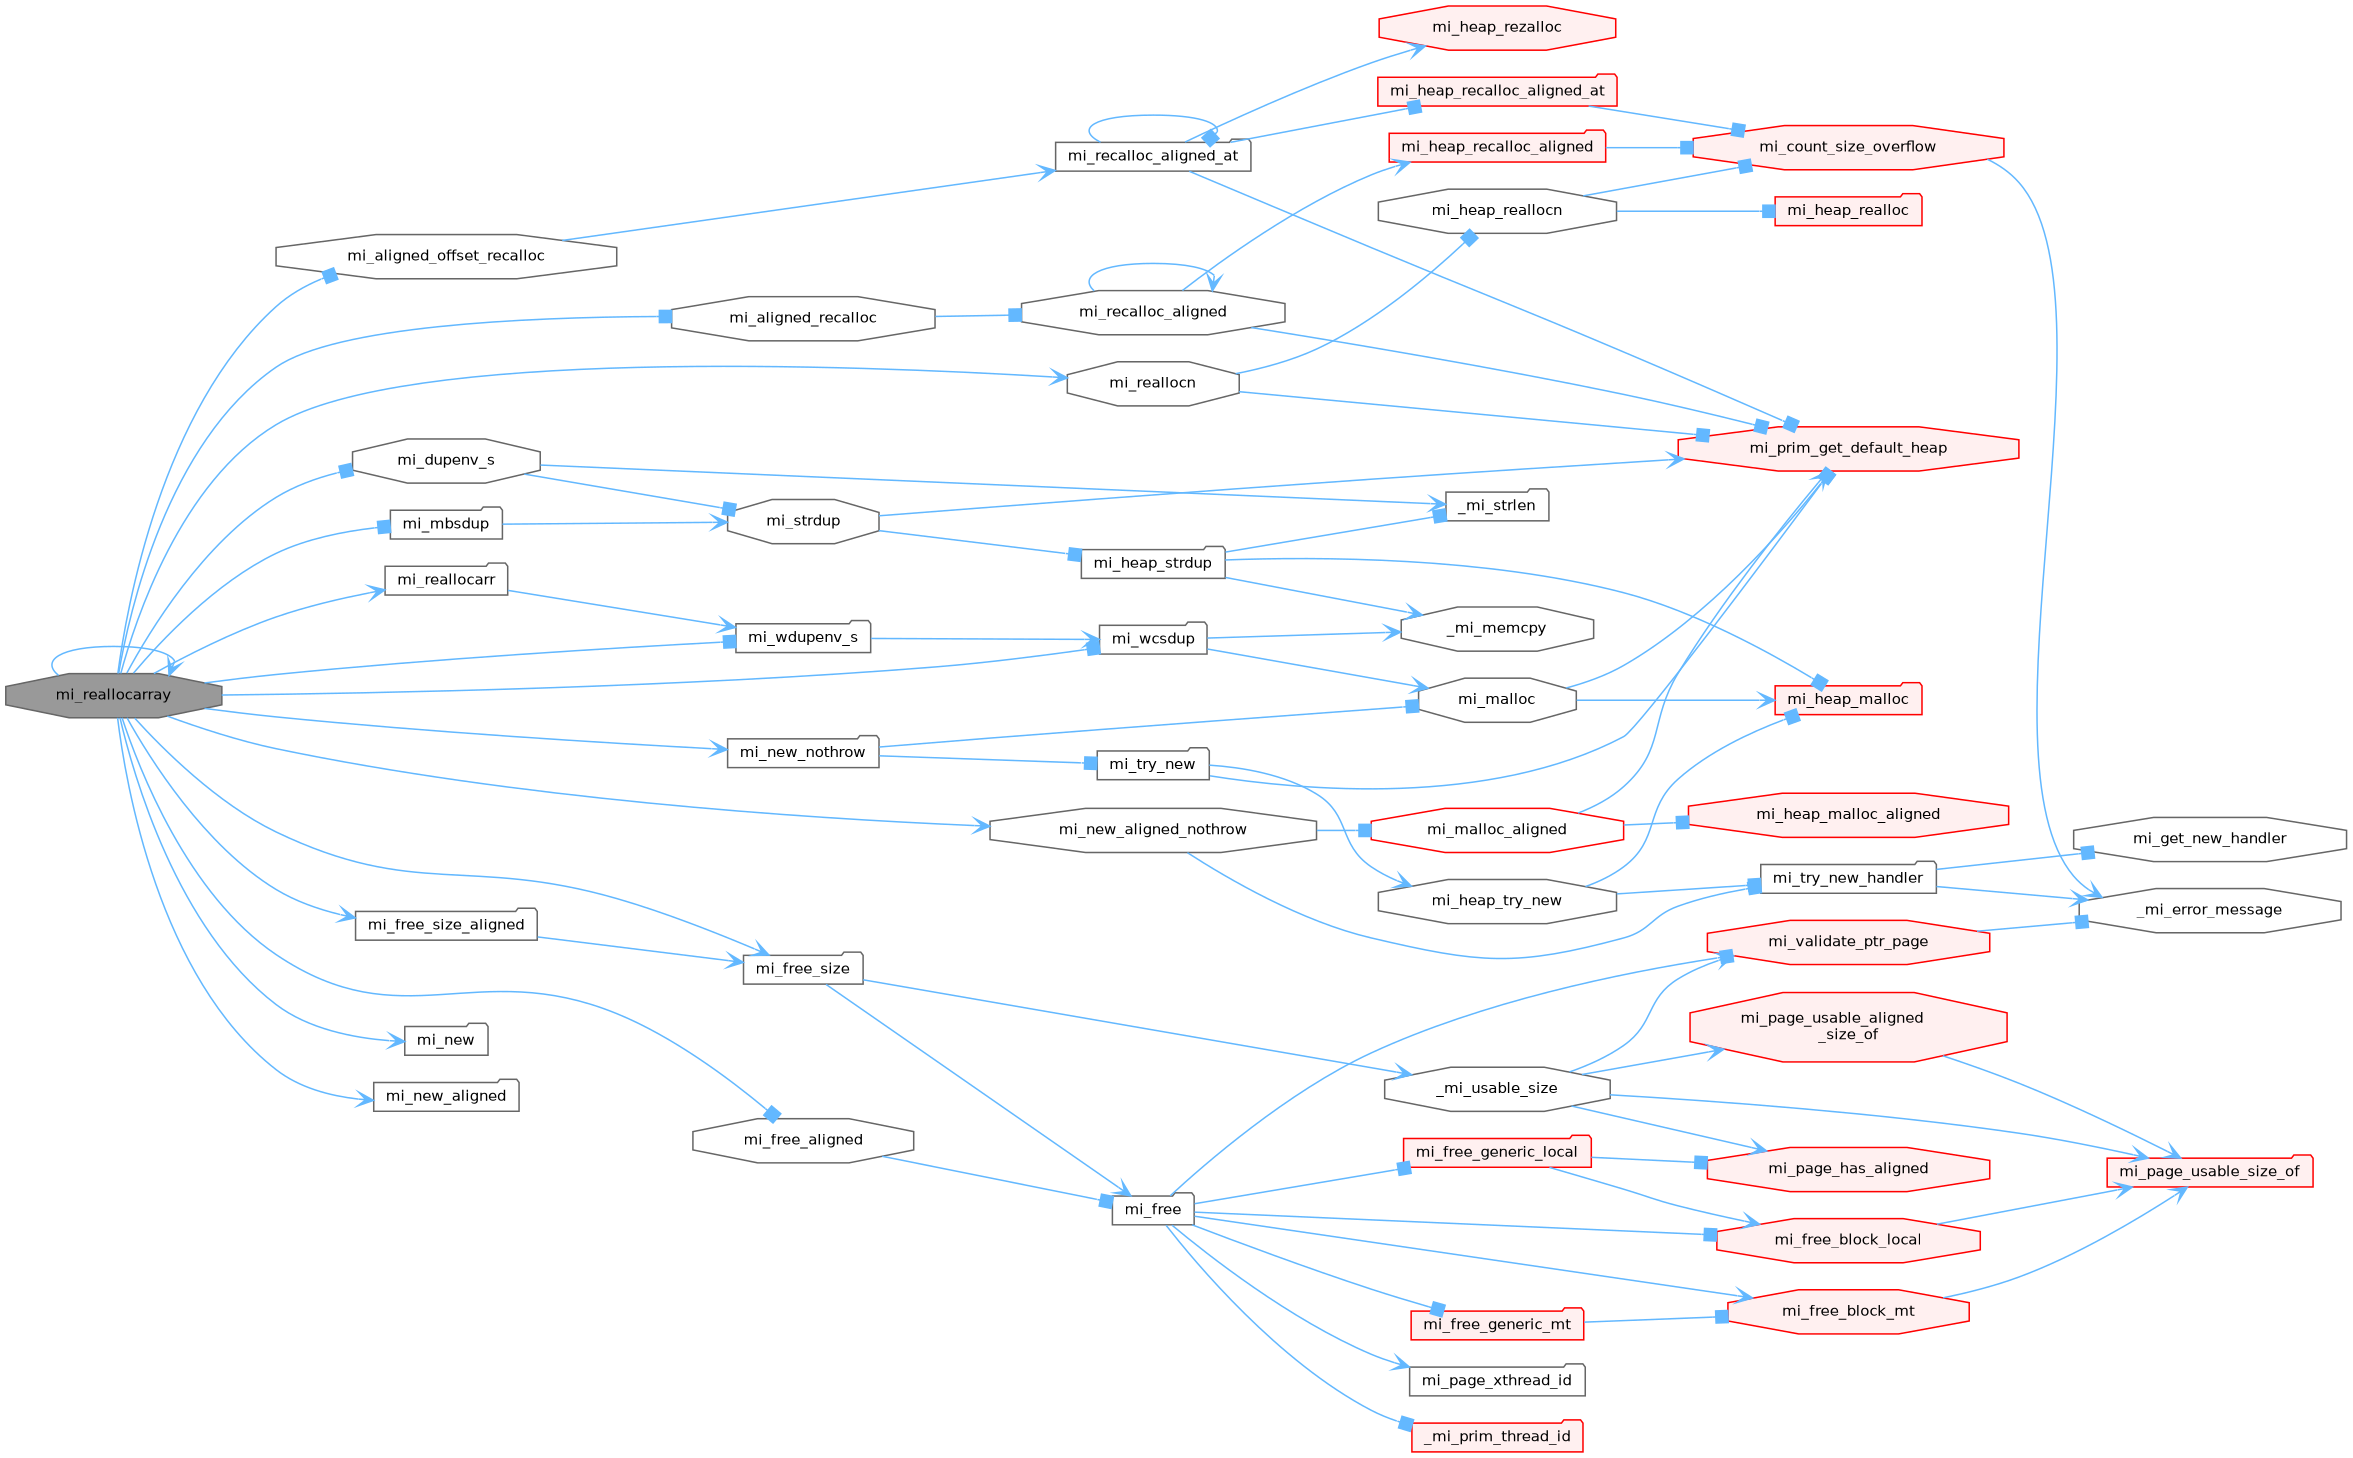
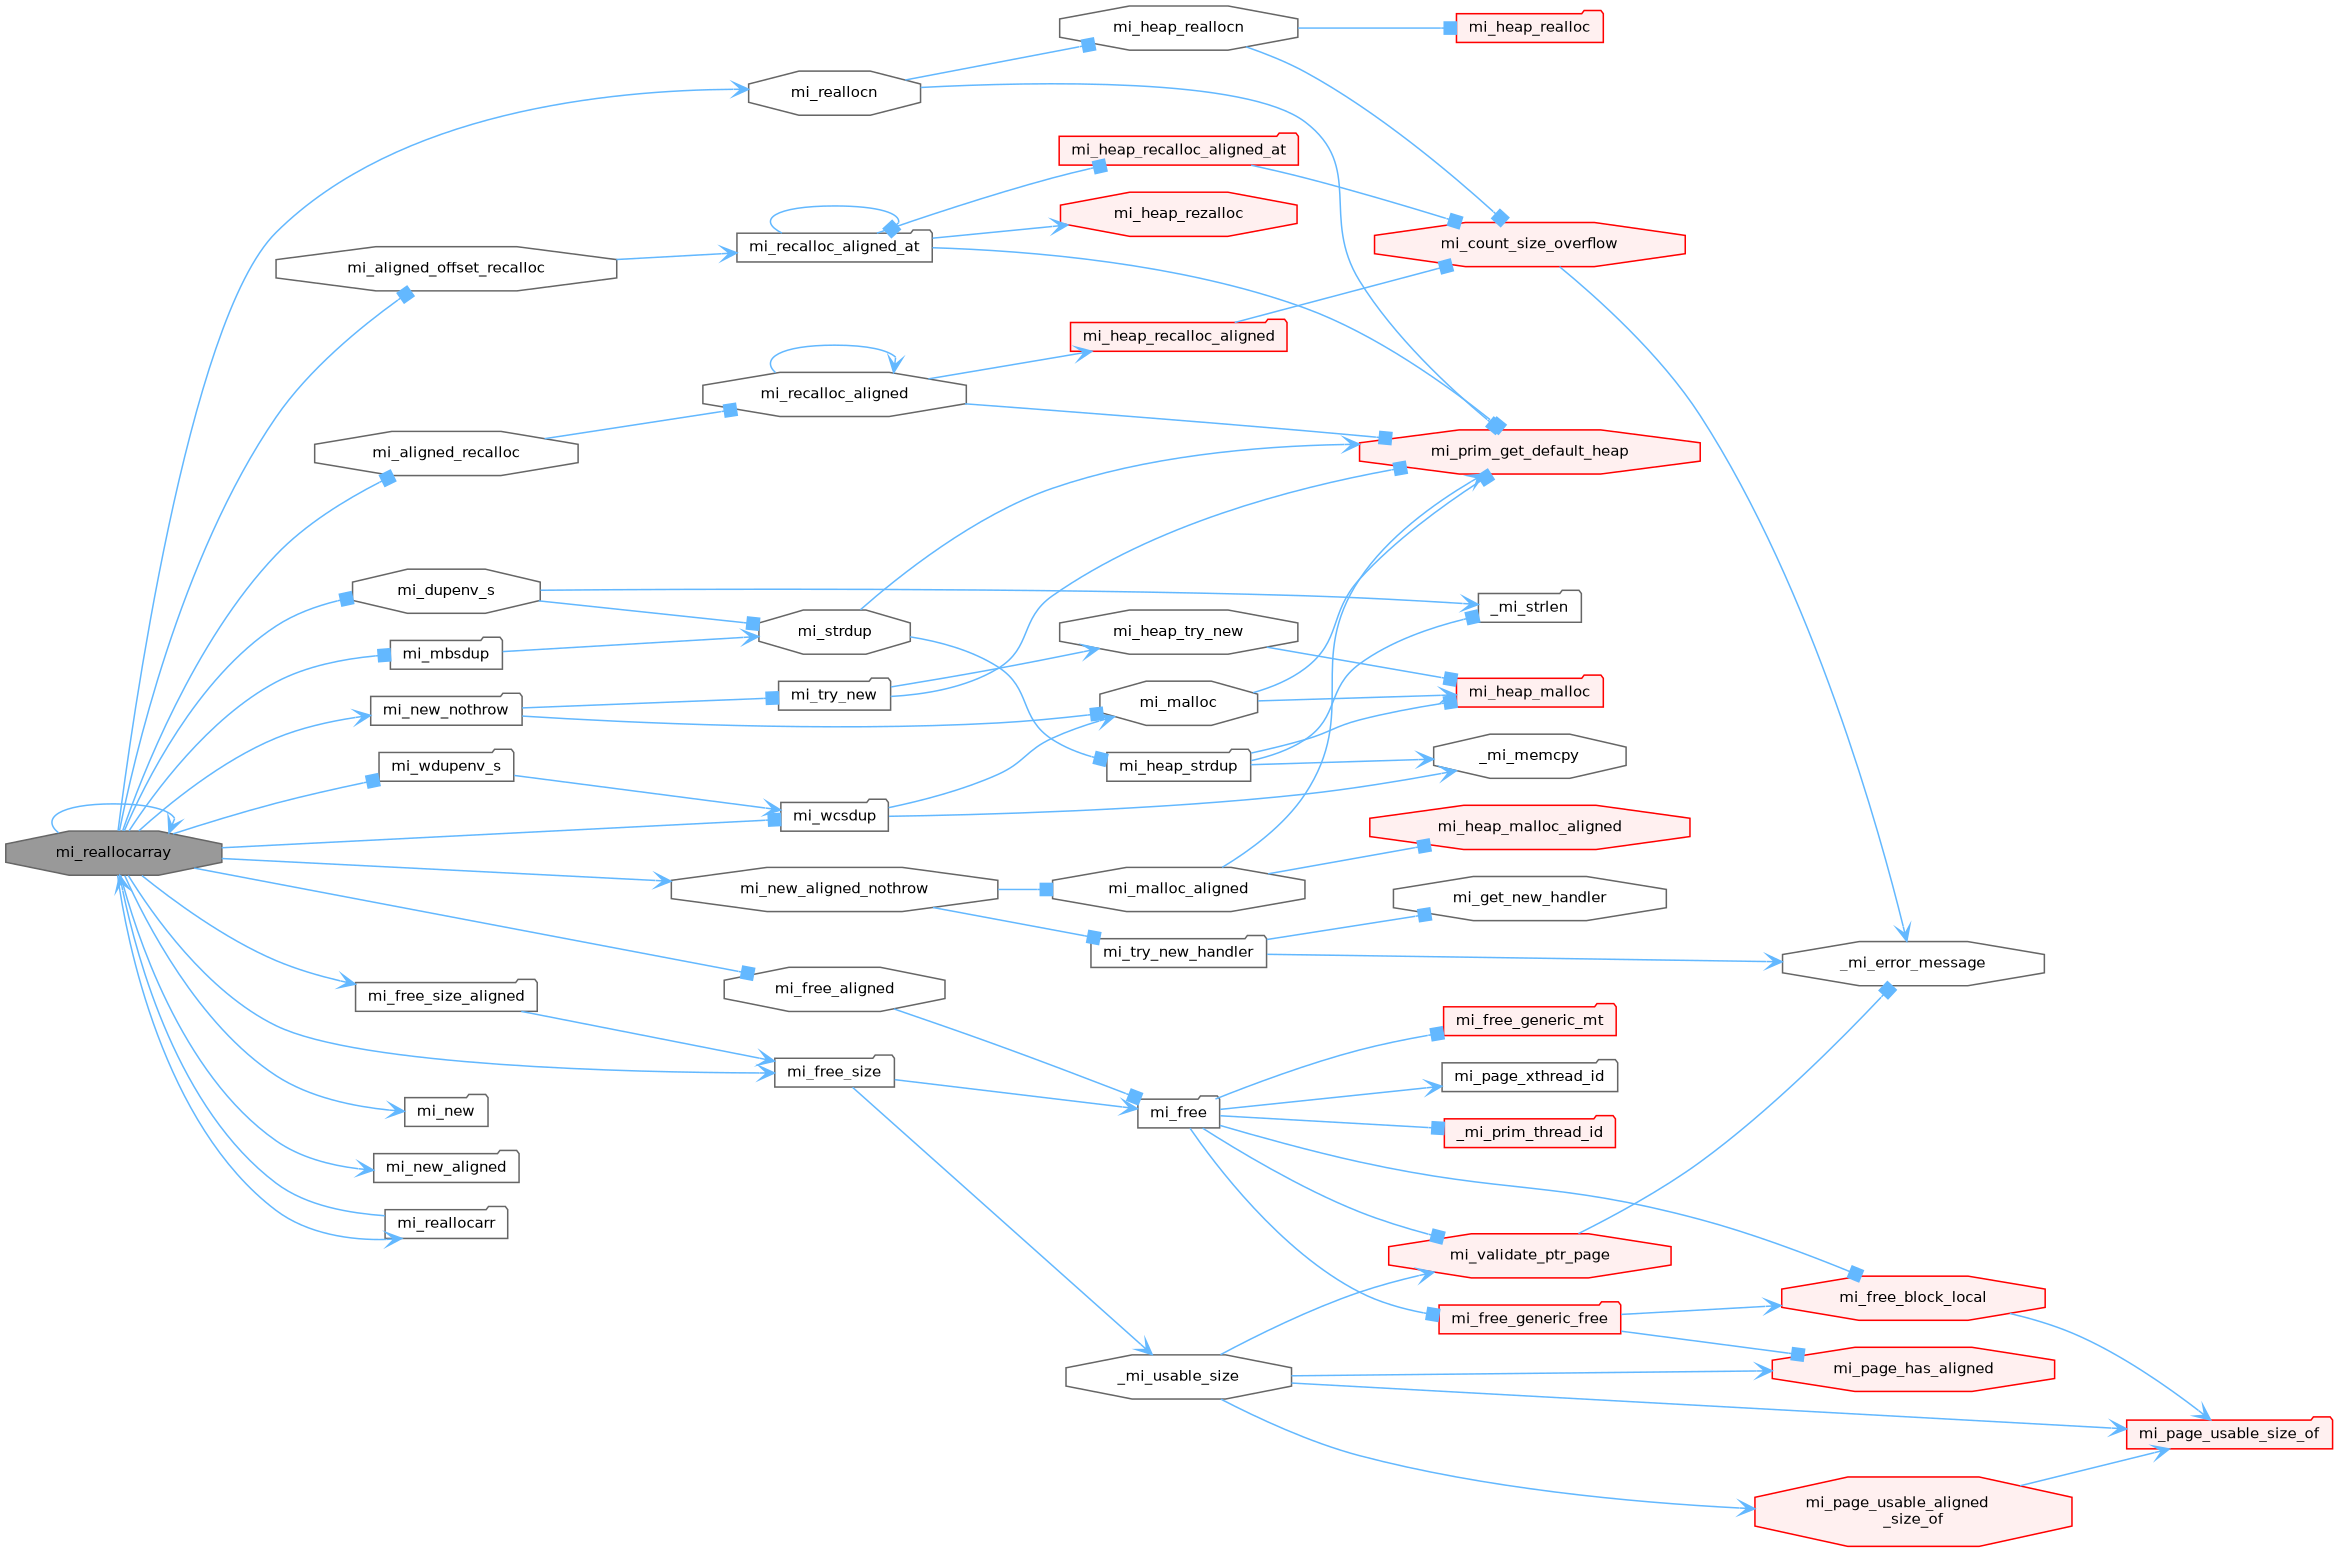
(614, 608) -> (203, 1100)
(1497, 830) -> (1179, 889)
(1681, 890) -> none
(1497, 1153) -> (1530, 1319)
(1849, 1312) -> none
